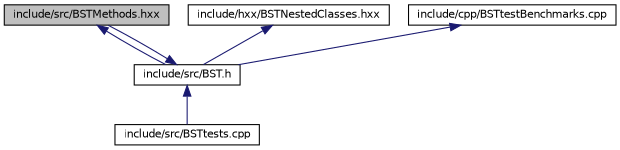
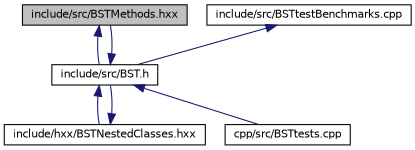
(512, 15) -> (309, 15)
none -> (98, 110)
(187, 135) -> (288, 135)
